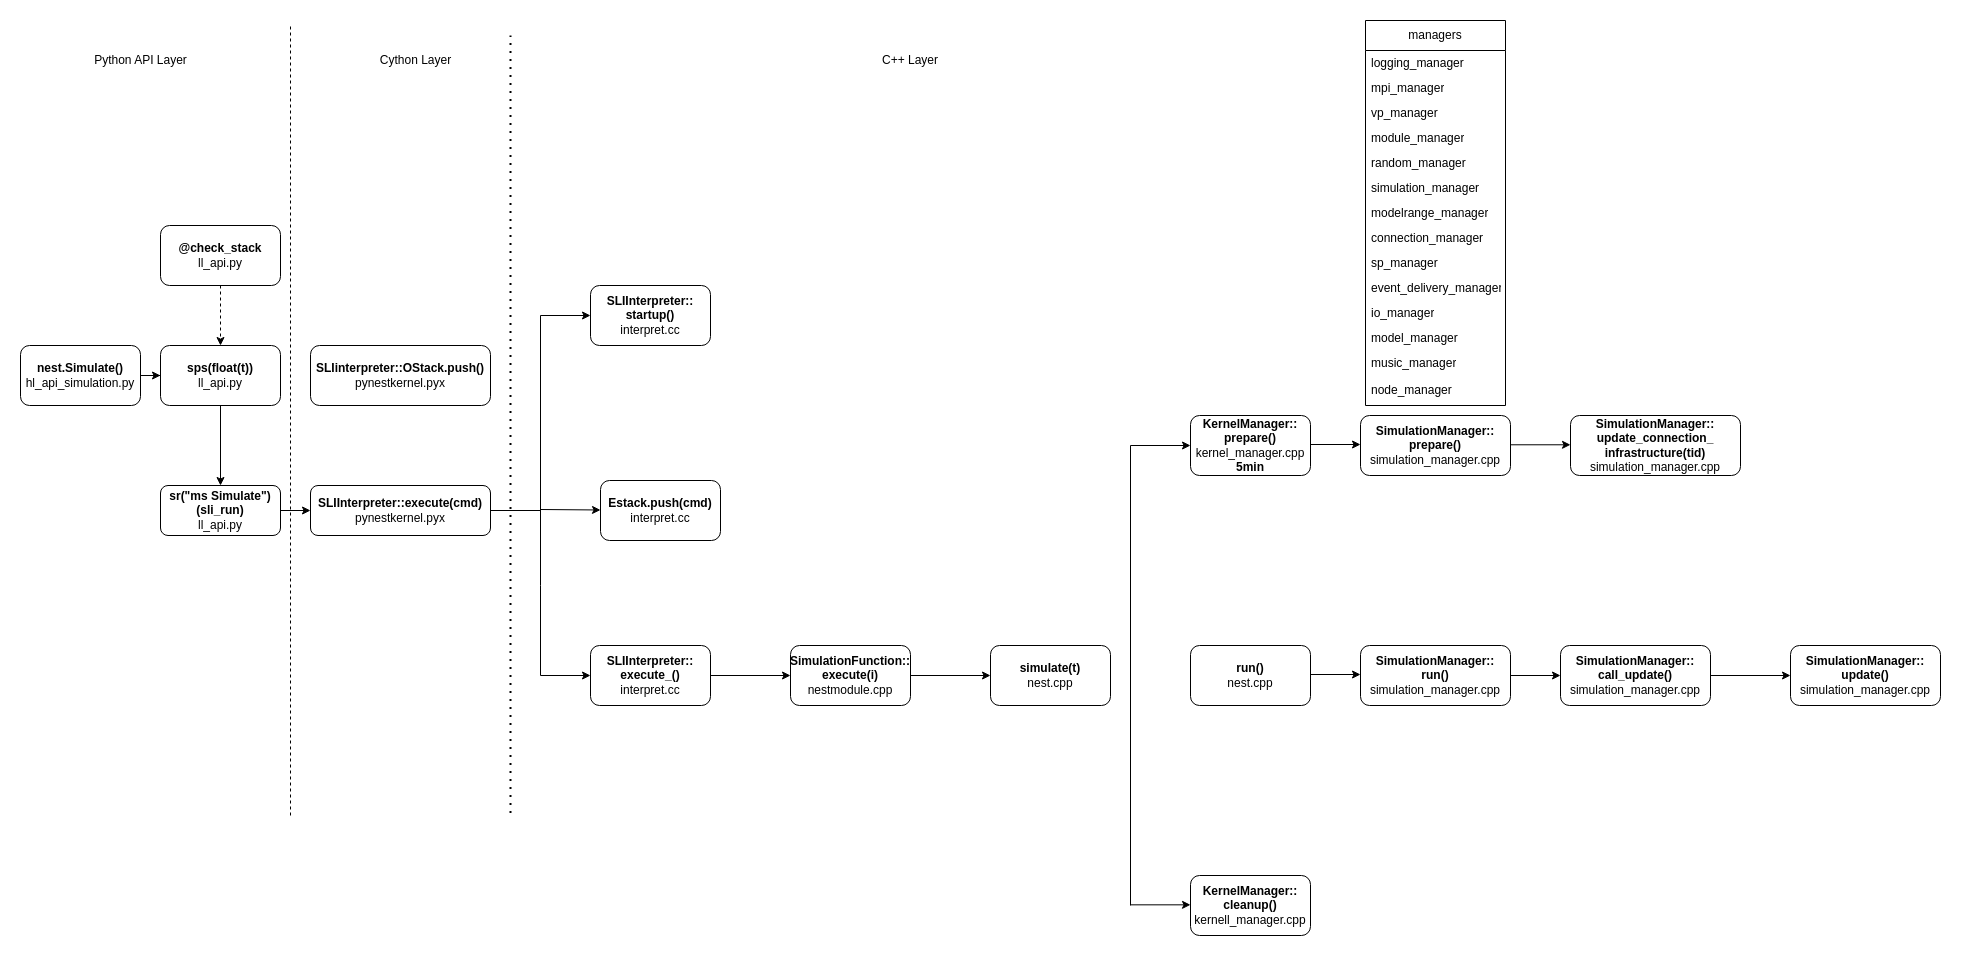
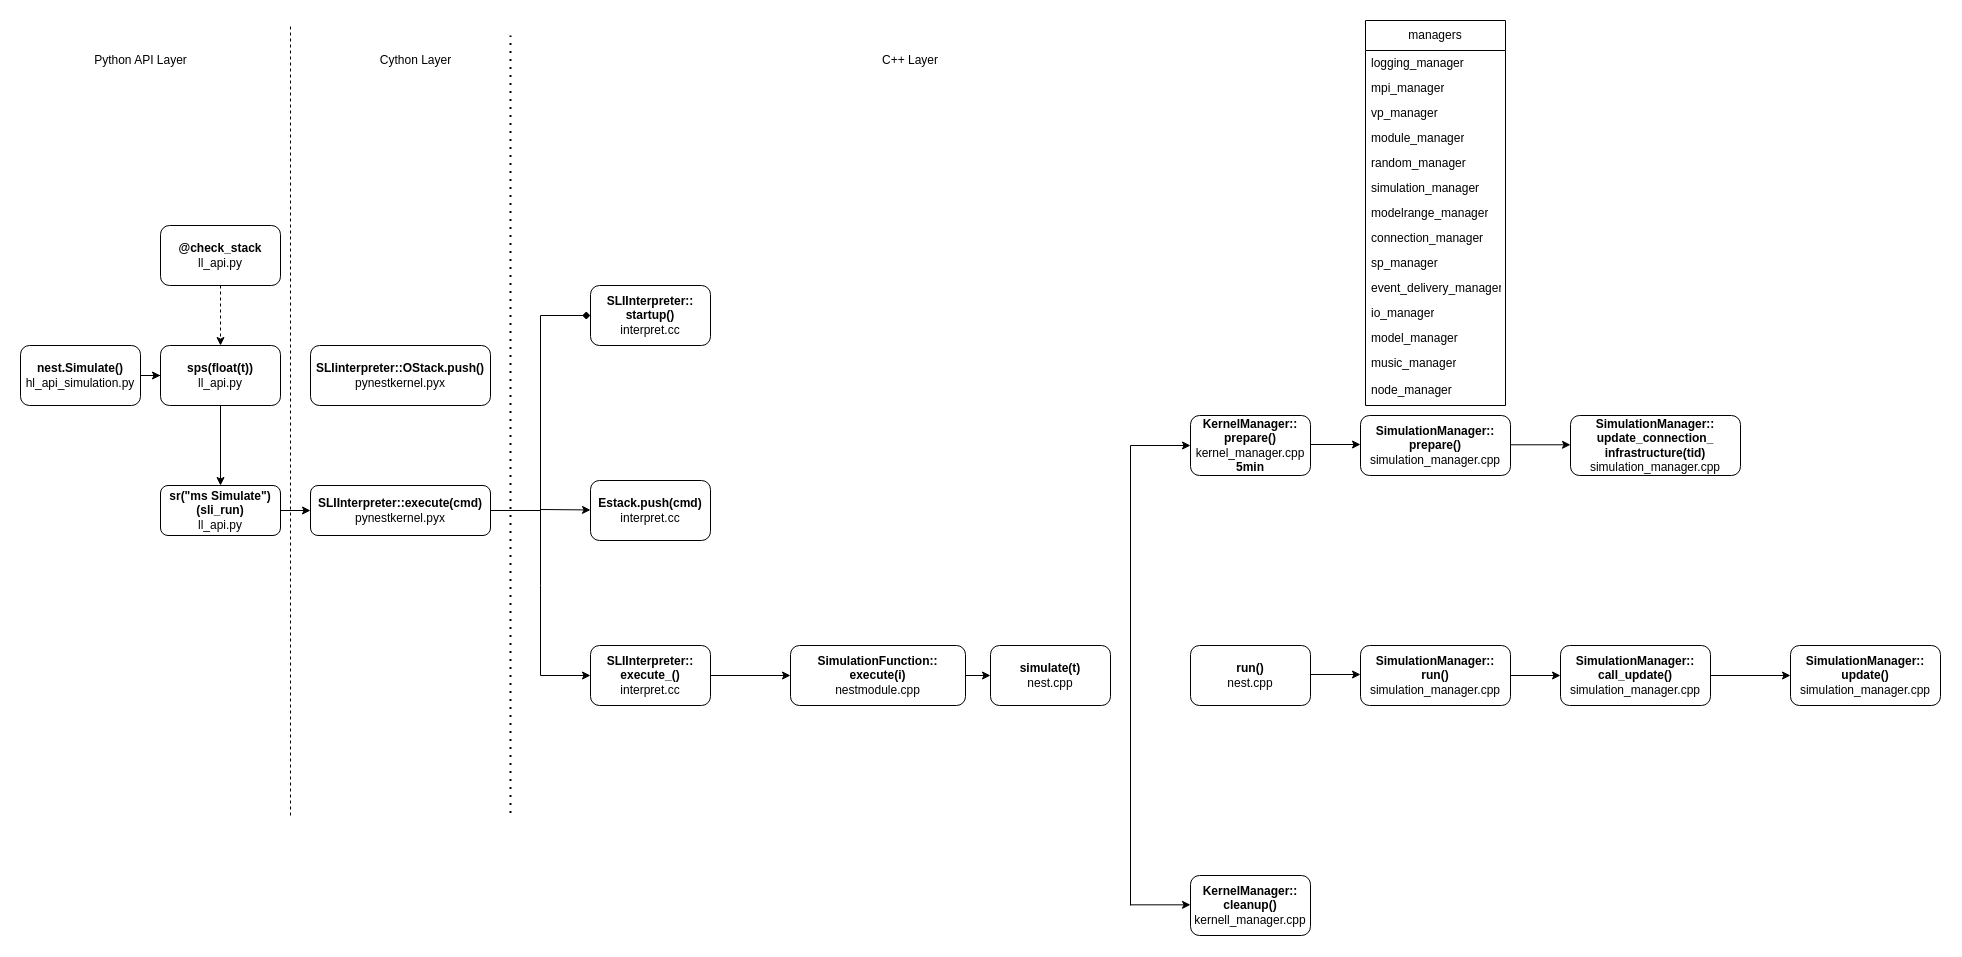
(582, 316) -> (581, 316)
(661, 511) -> (651, 511)
(851, 676) -> (878, 676)
